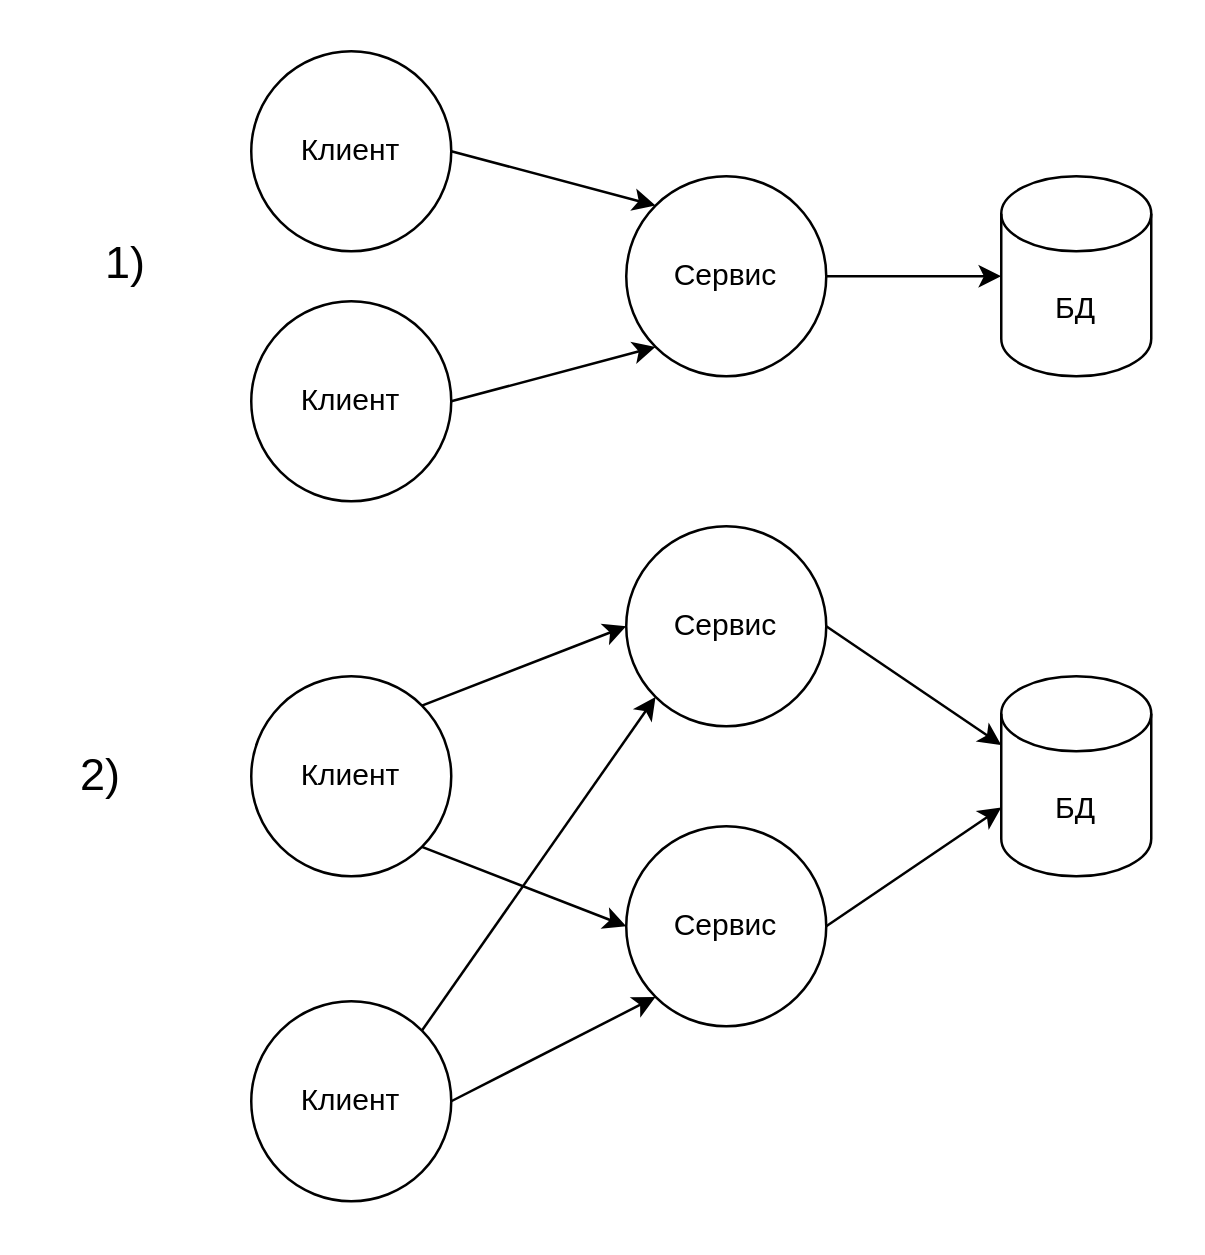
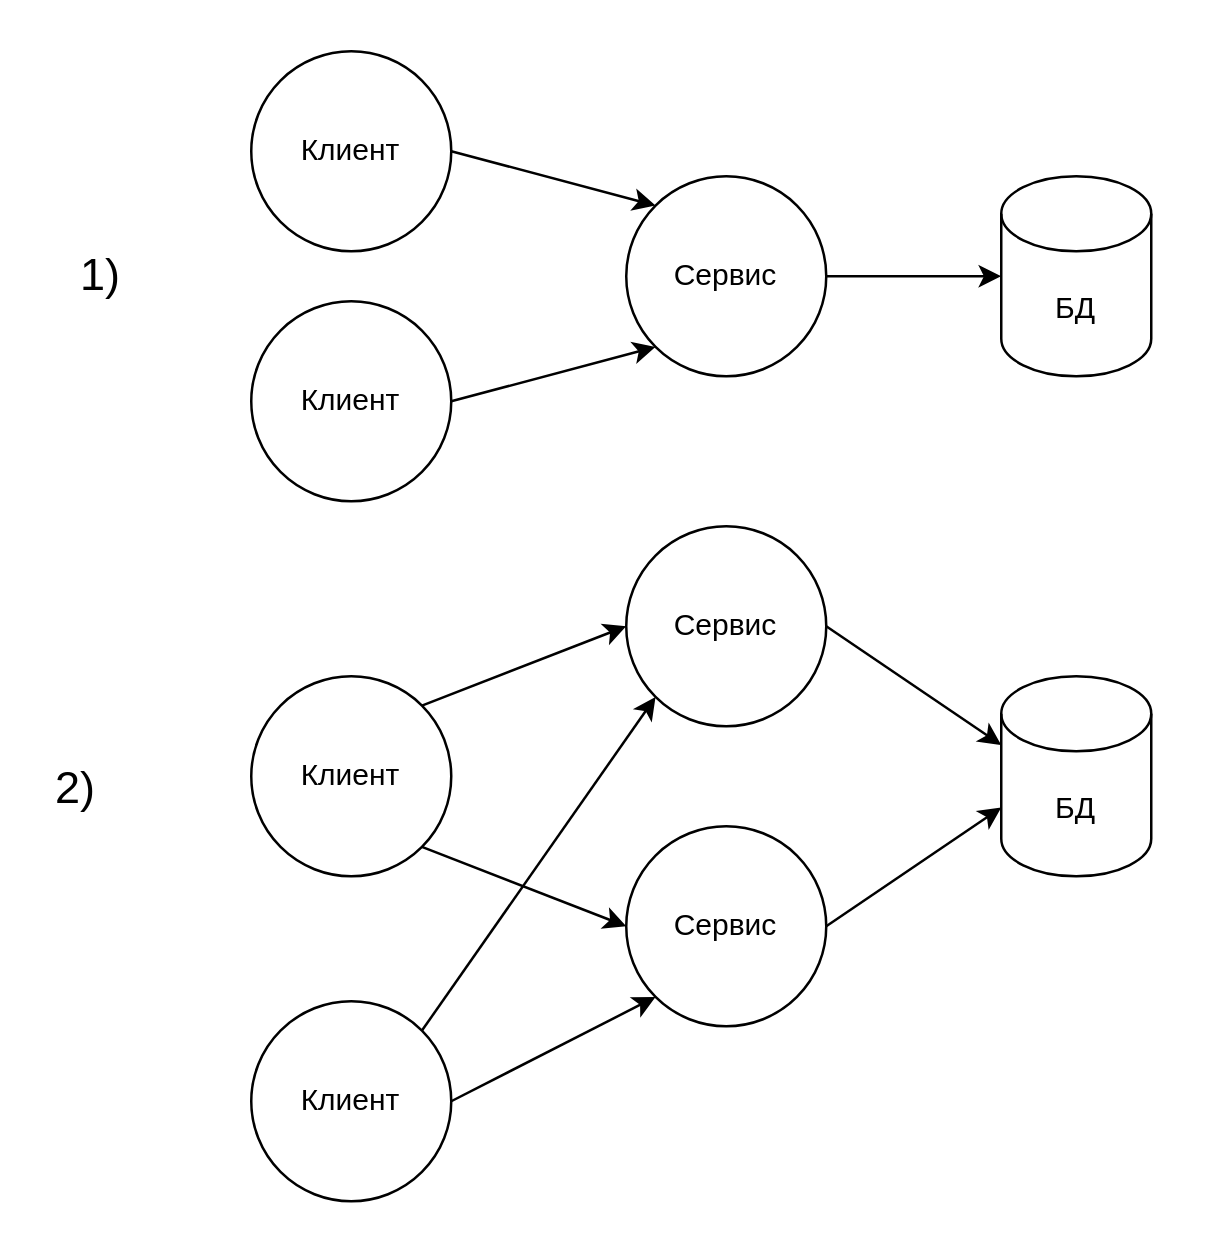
(126, 264) -> (101, 276)
(101, 776) -> (76, 789)
